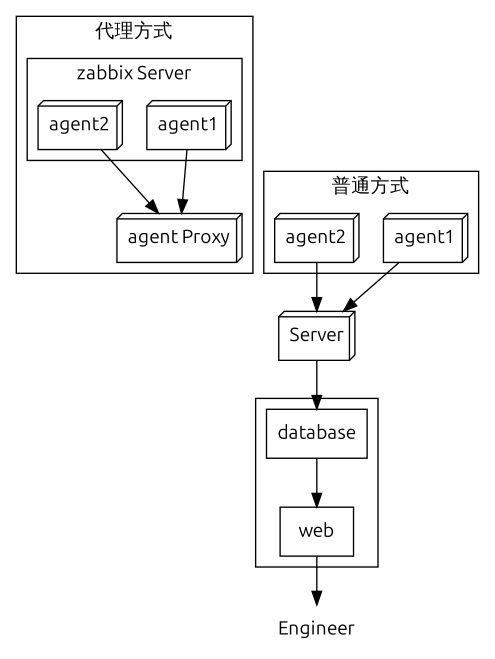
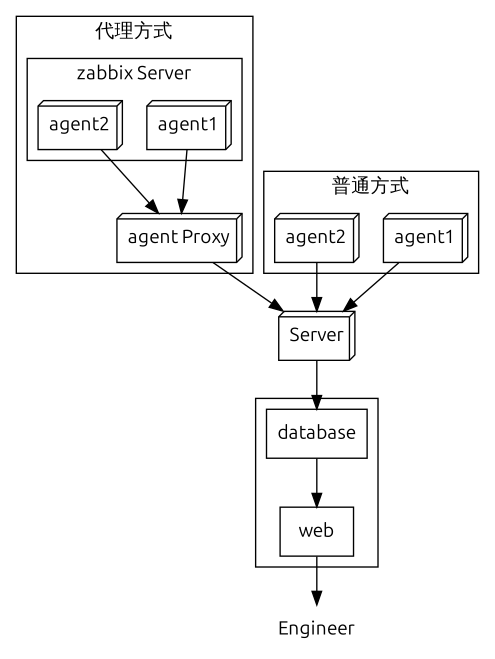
none -> (242, 283)
